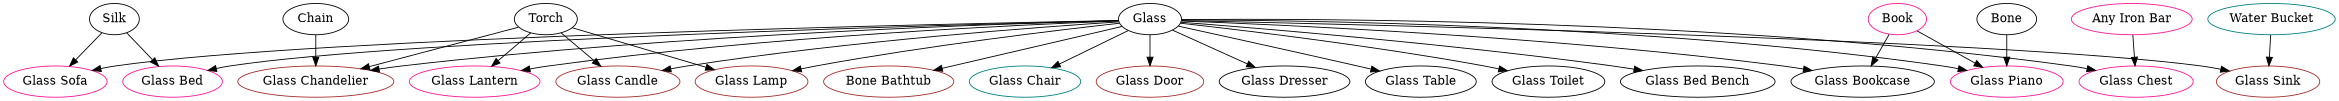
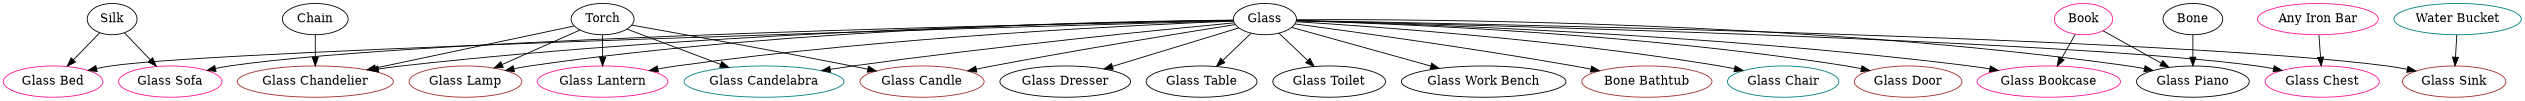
none -> (764, 82)
(1698, 82) -> (1484, 82)
(1863, 82) -> (2049, 82)
(2007, 82) -> (2193, 82)
